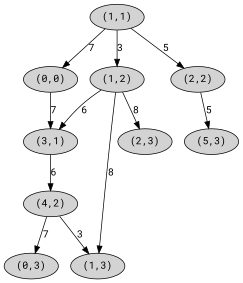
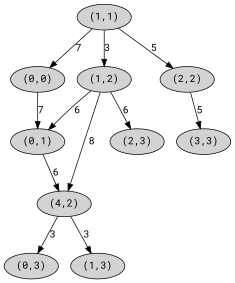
(136, 111) -> (126, 111)
(51, 142) -> (38, 142)
(212, 142) -> (204, 142)
(107, 169) -> (85, 138)
(46, 235) -> (53, 235)
